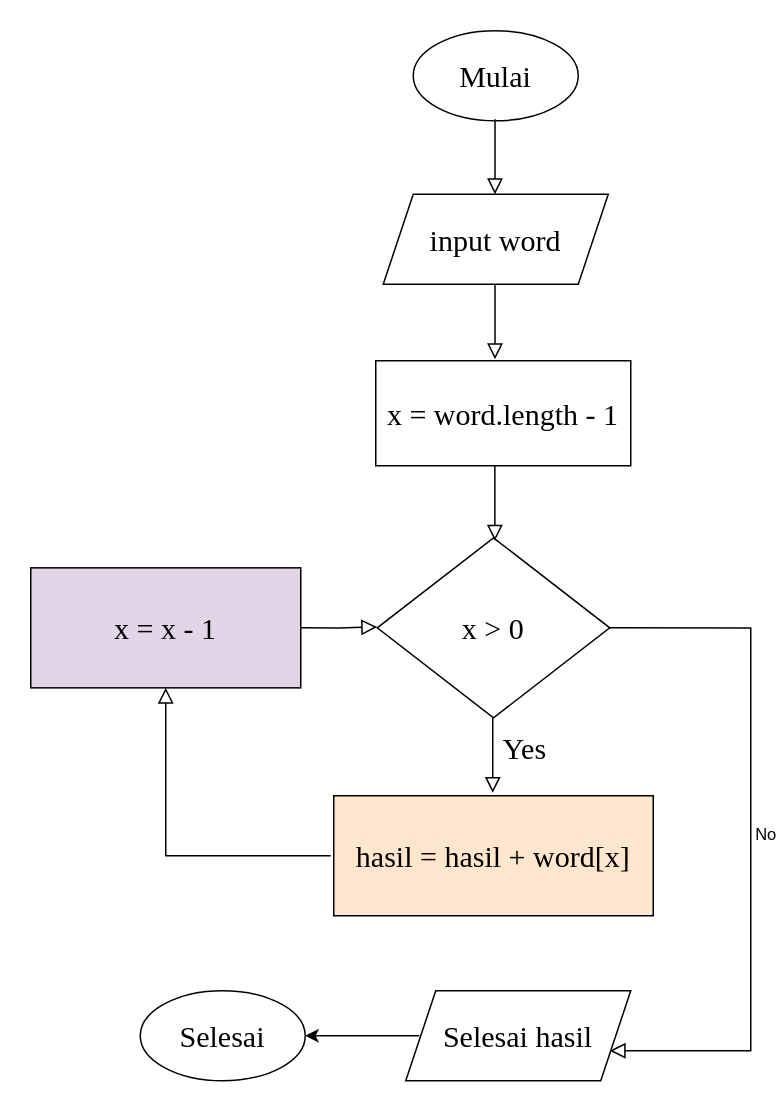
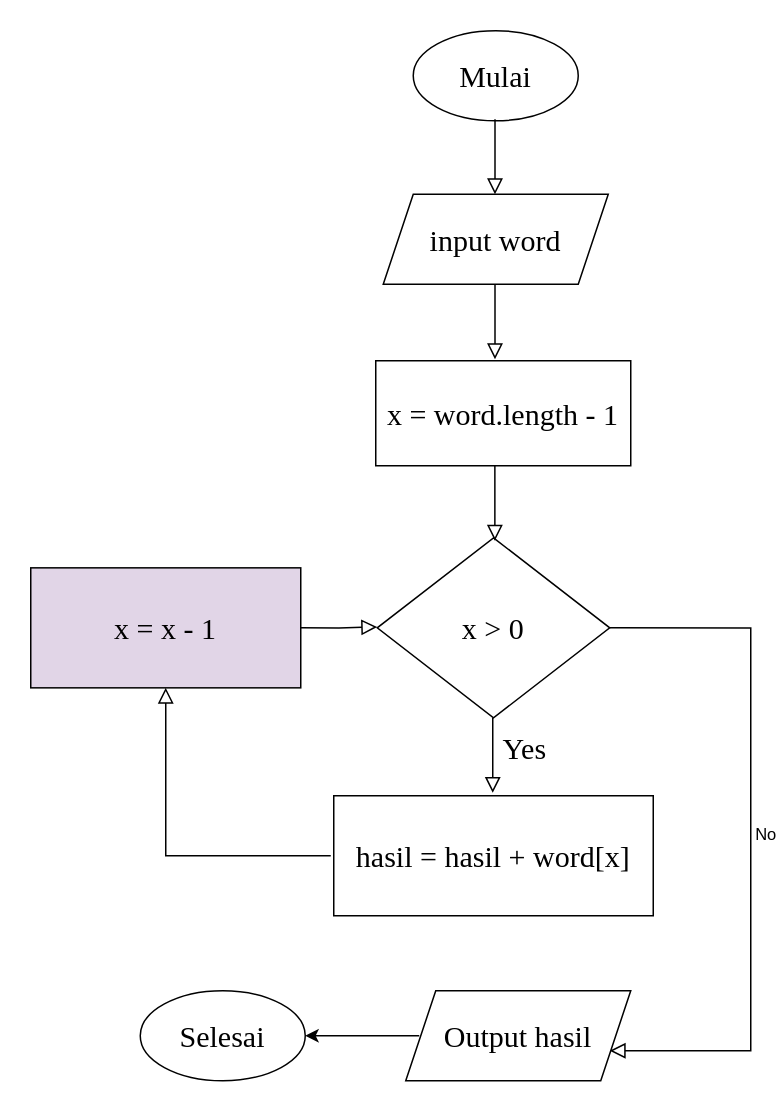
(494, 856) -> (494, 856)
(518, 1036) -> (518, 1036)
